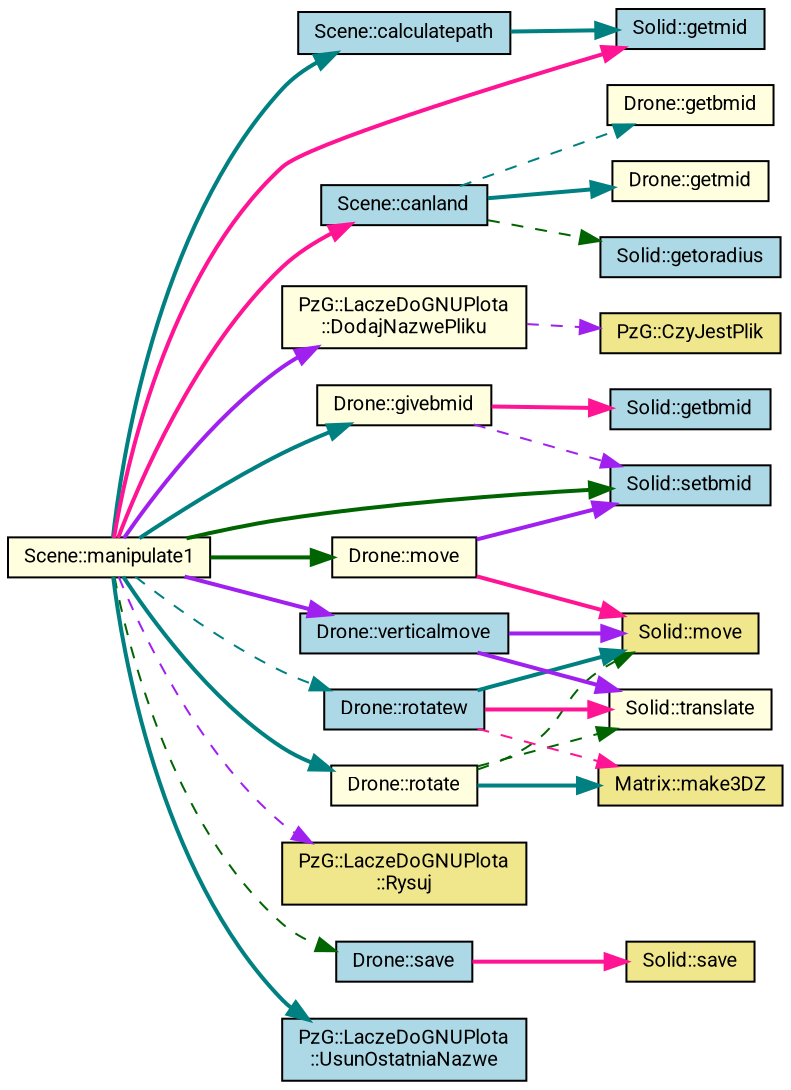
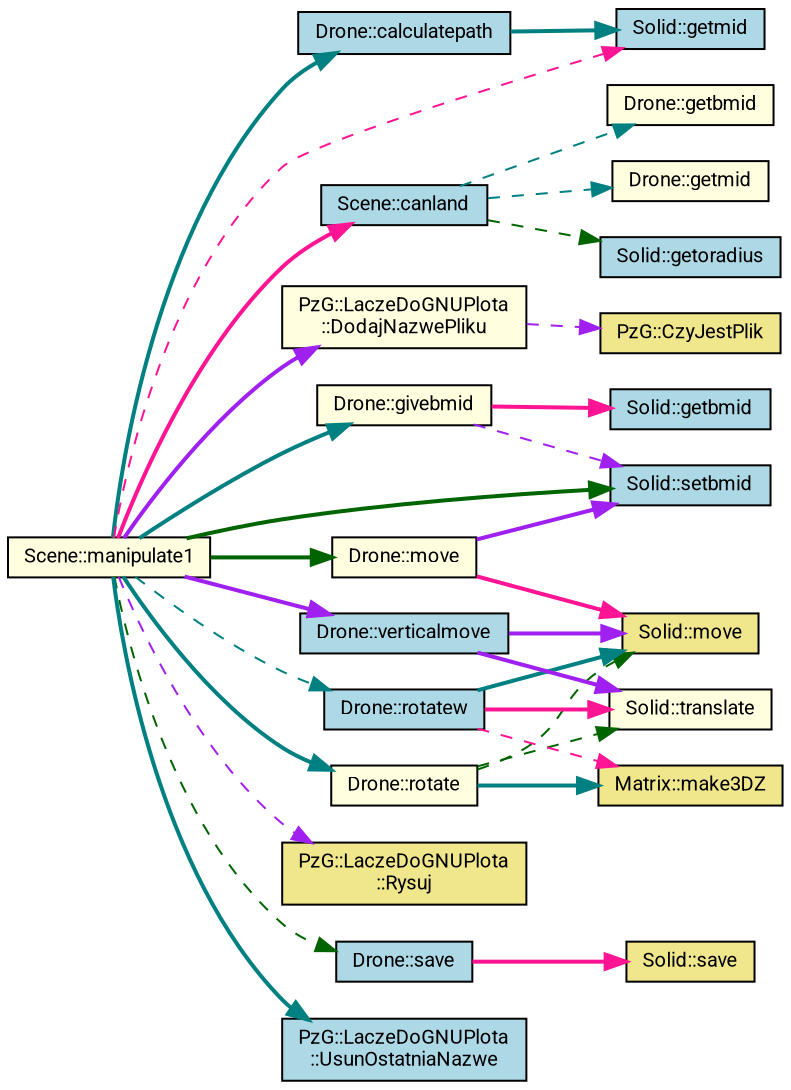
(404, 33) -> (404, 33)
(258, 194) -> (258, 194)
(540, 194) -> (540, 194)
